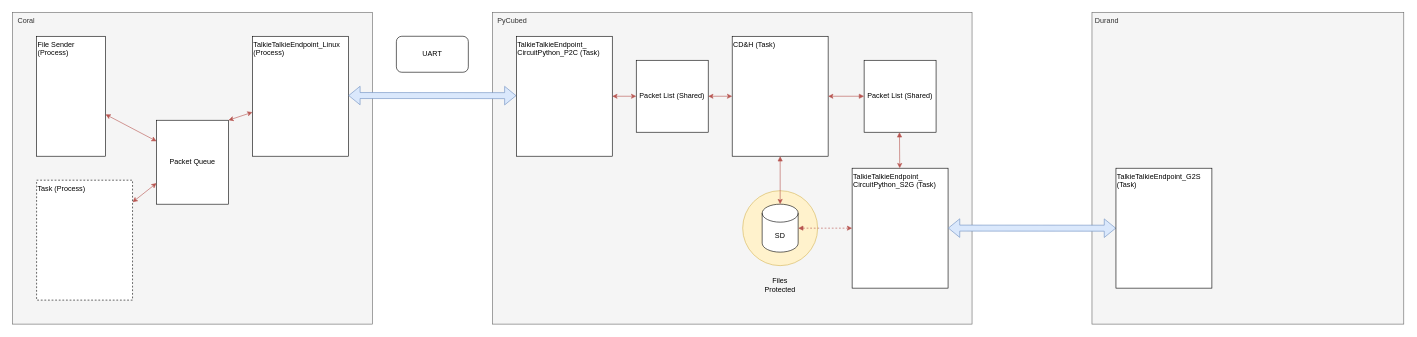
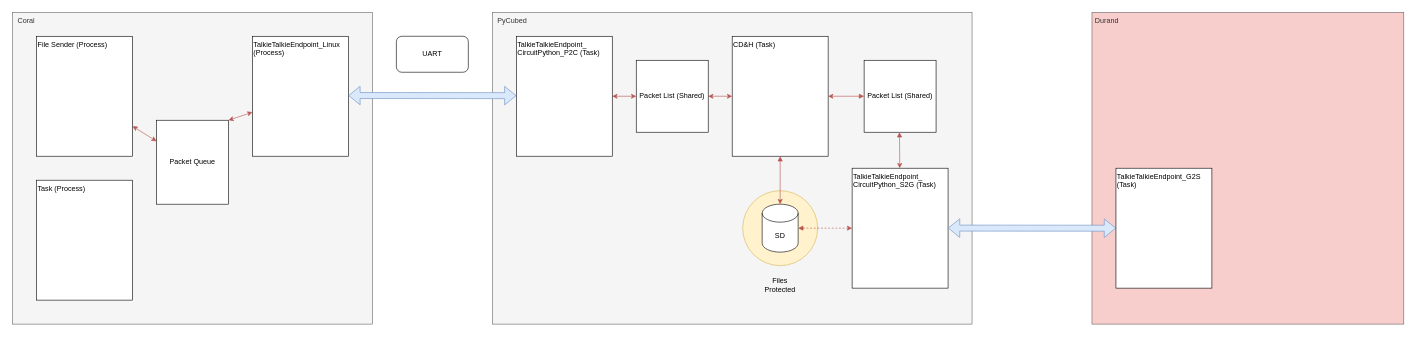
(71, 96) -> (84, 96)
(1248, 168) -> (1248, 168)
(144, 193) -> none
(84, 240) -> (84, 240)
